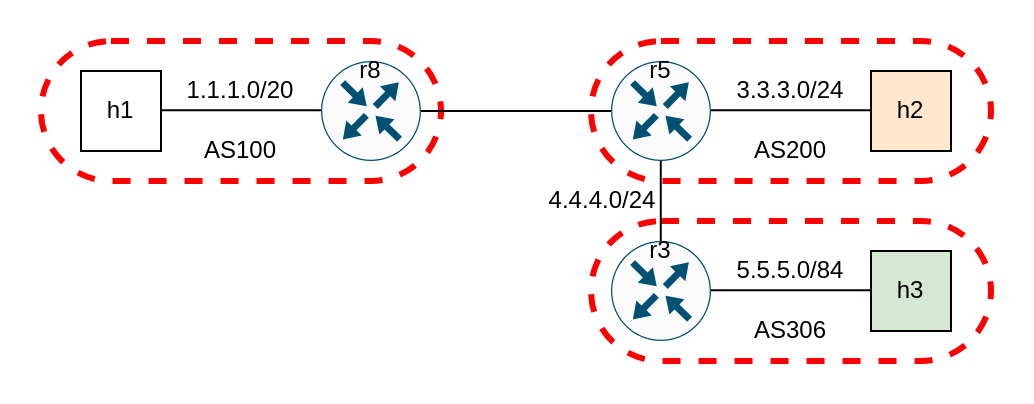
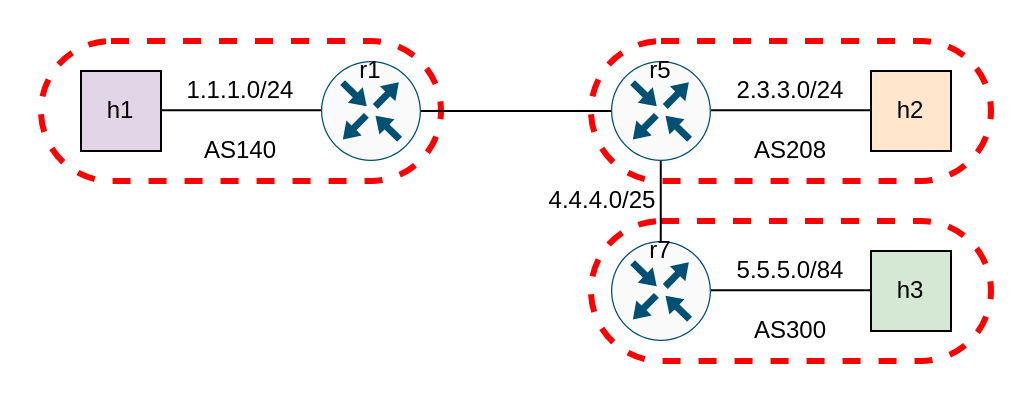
(371, 71) -> (371, 71)
(241, 91) -> (241, 91)
(791, 91) -> (791, 91)
(121, 111) -> (121, 111)
(241, 151) -> (241, 151)
(791, 151) -> (791, 151)
(603, 201) -> (603, 201)
(661, 251) -> (661, 251)
(791, 331) -> (791, 331)
